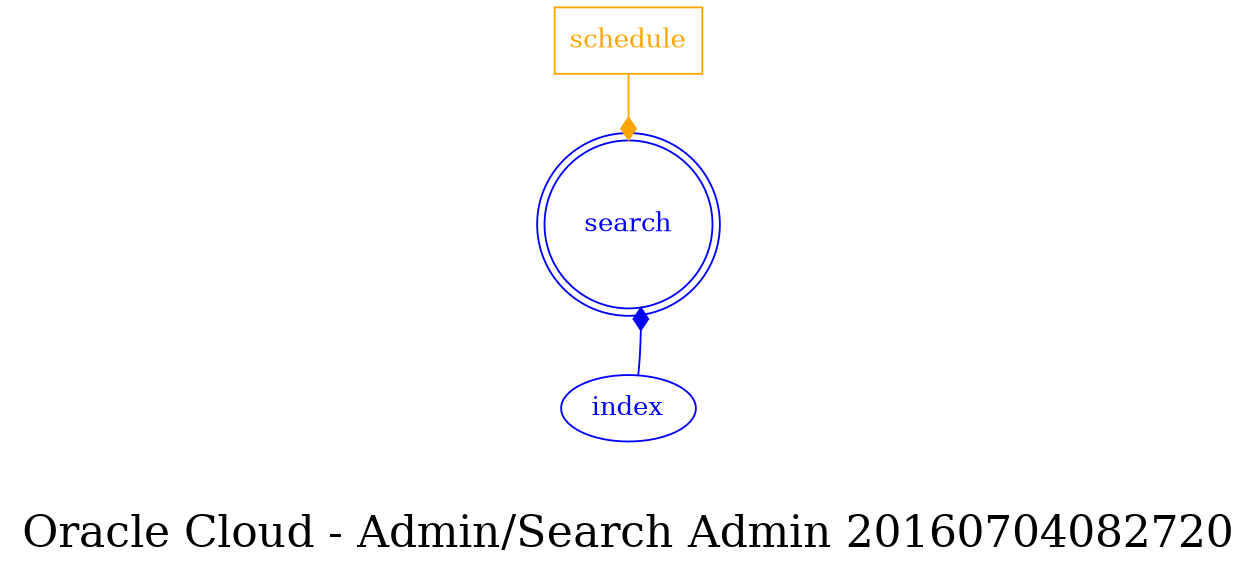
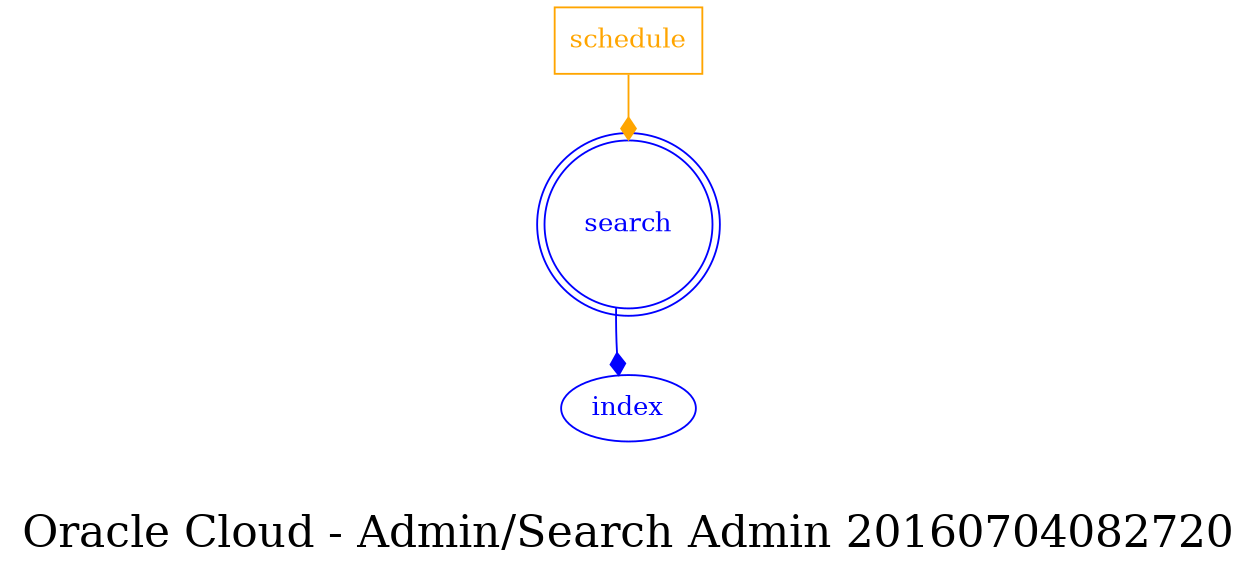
(640, 353) -> (616, 330)
